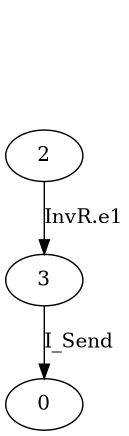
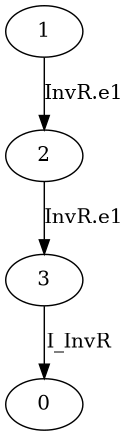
none -> (44, 31)
(79, 342) -> (79, 342)
